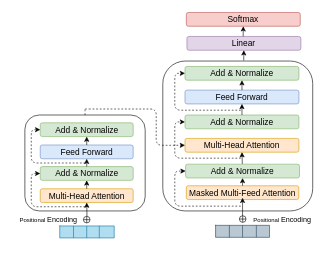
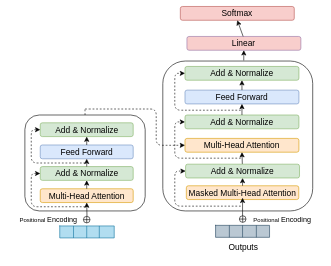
(243, 19) -> (237, 13)
(244, 43) -> (244, 43)
(243, 193) -> (243, 193)
none -> (243, 247)
